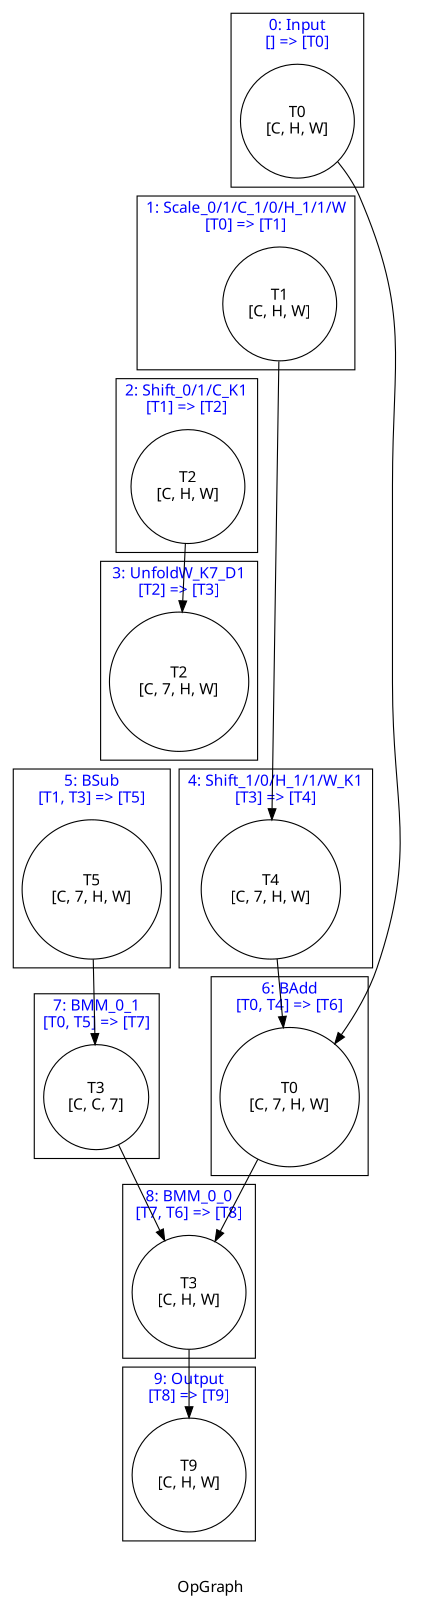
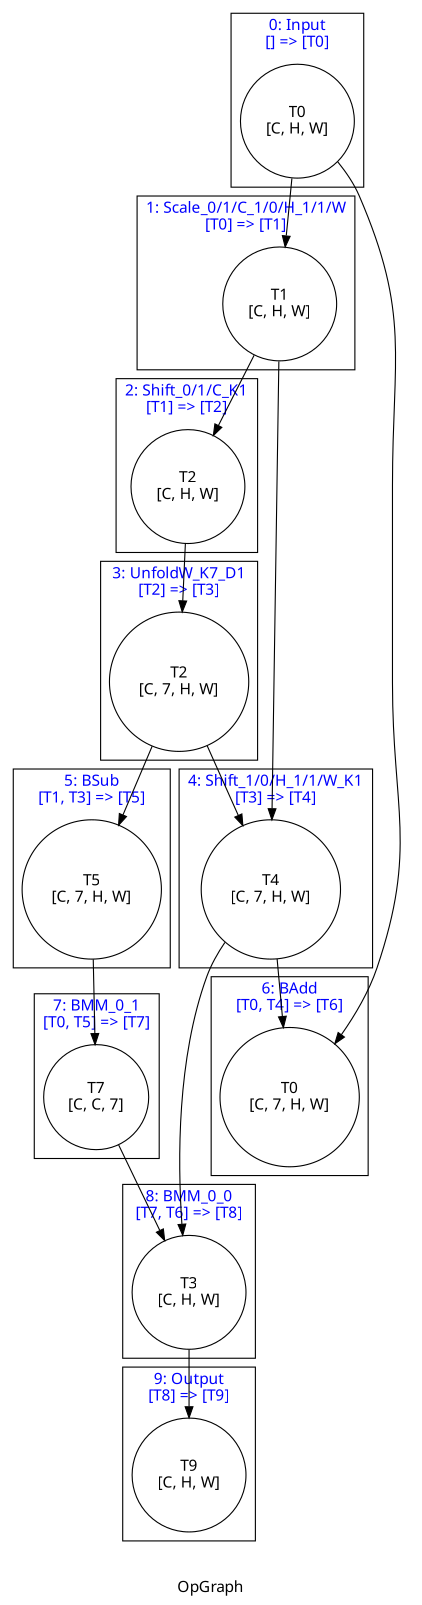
none -> (289, 207)
none -> (236, 390)
none -> (223, 780)
none -> (138, 781)
(96, 1097) -> (96, 1097)
(239, 1195) -> (184, 1080)
